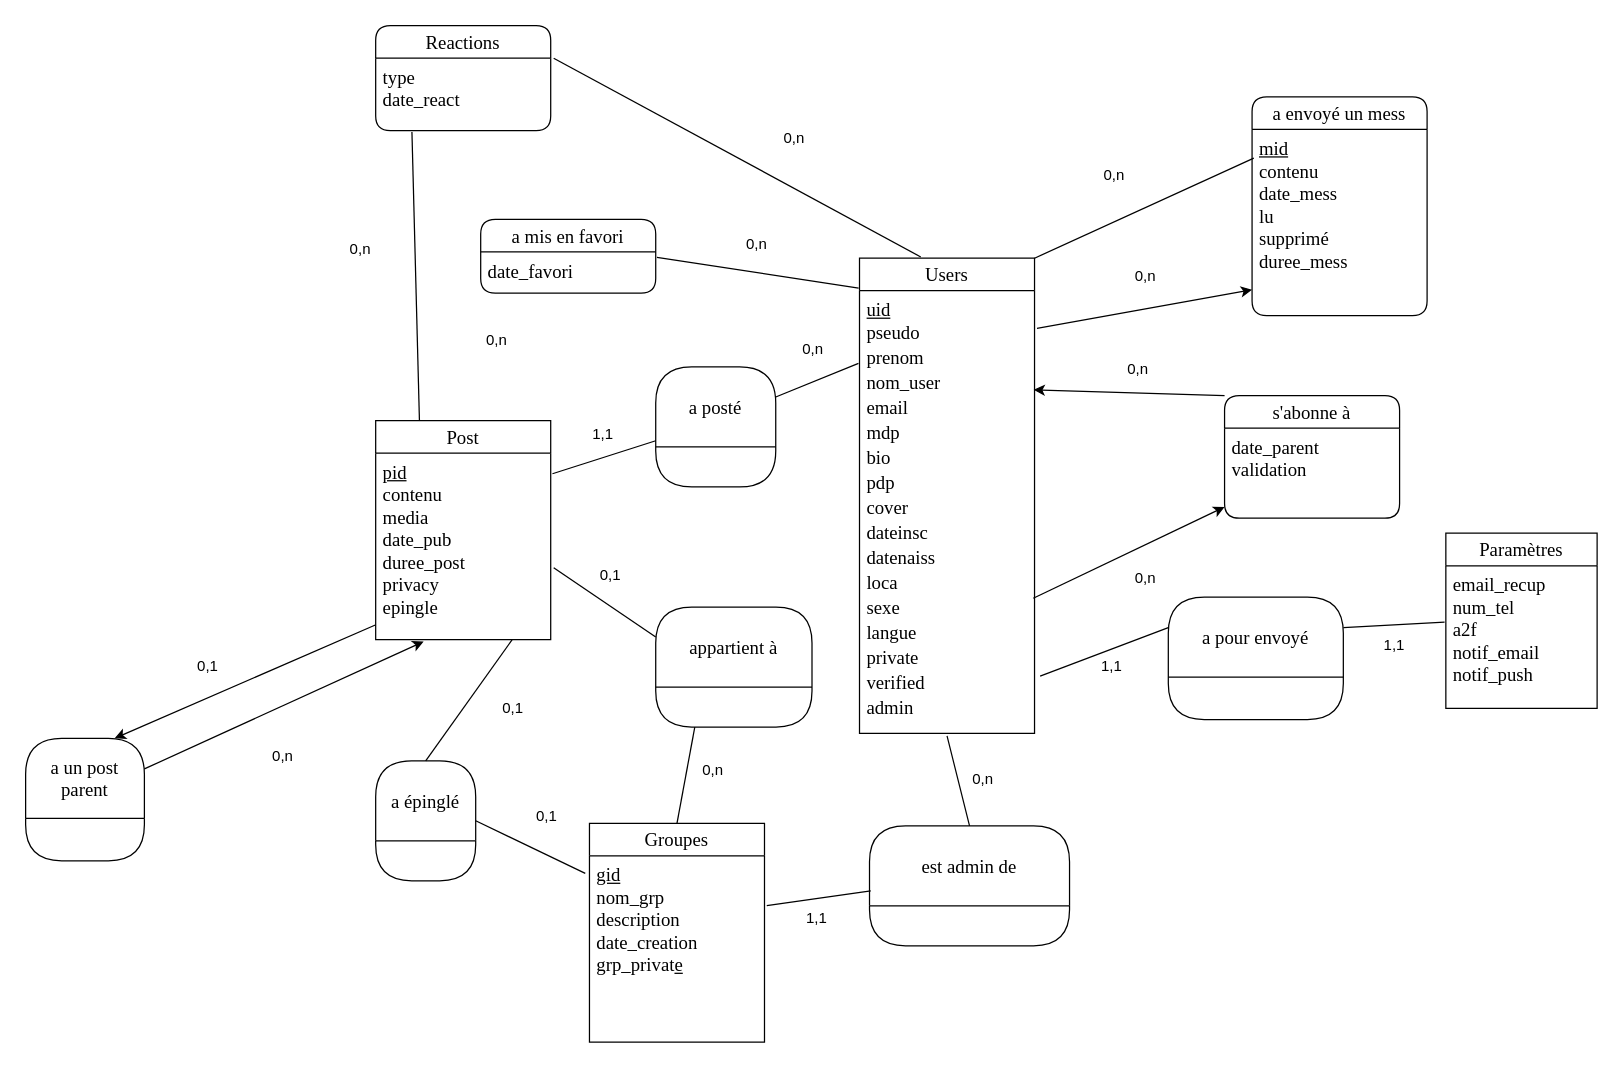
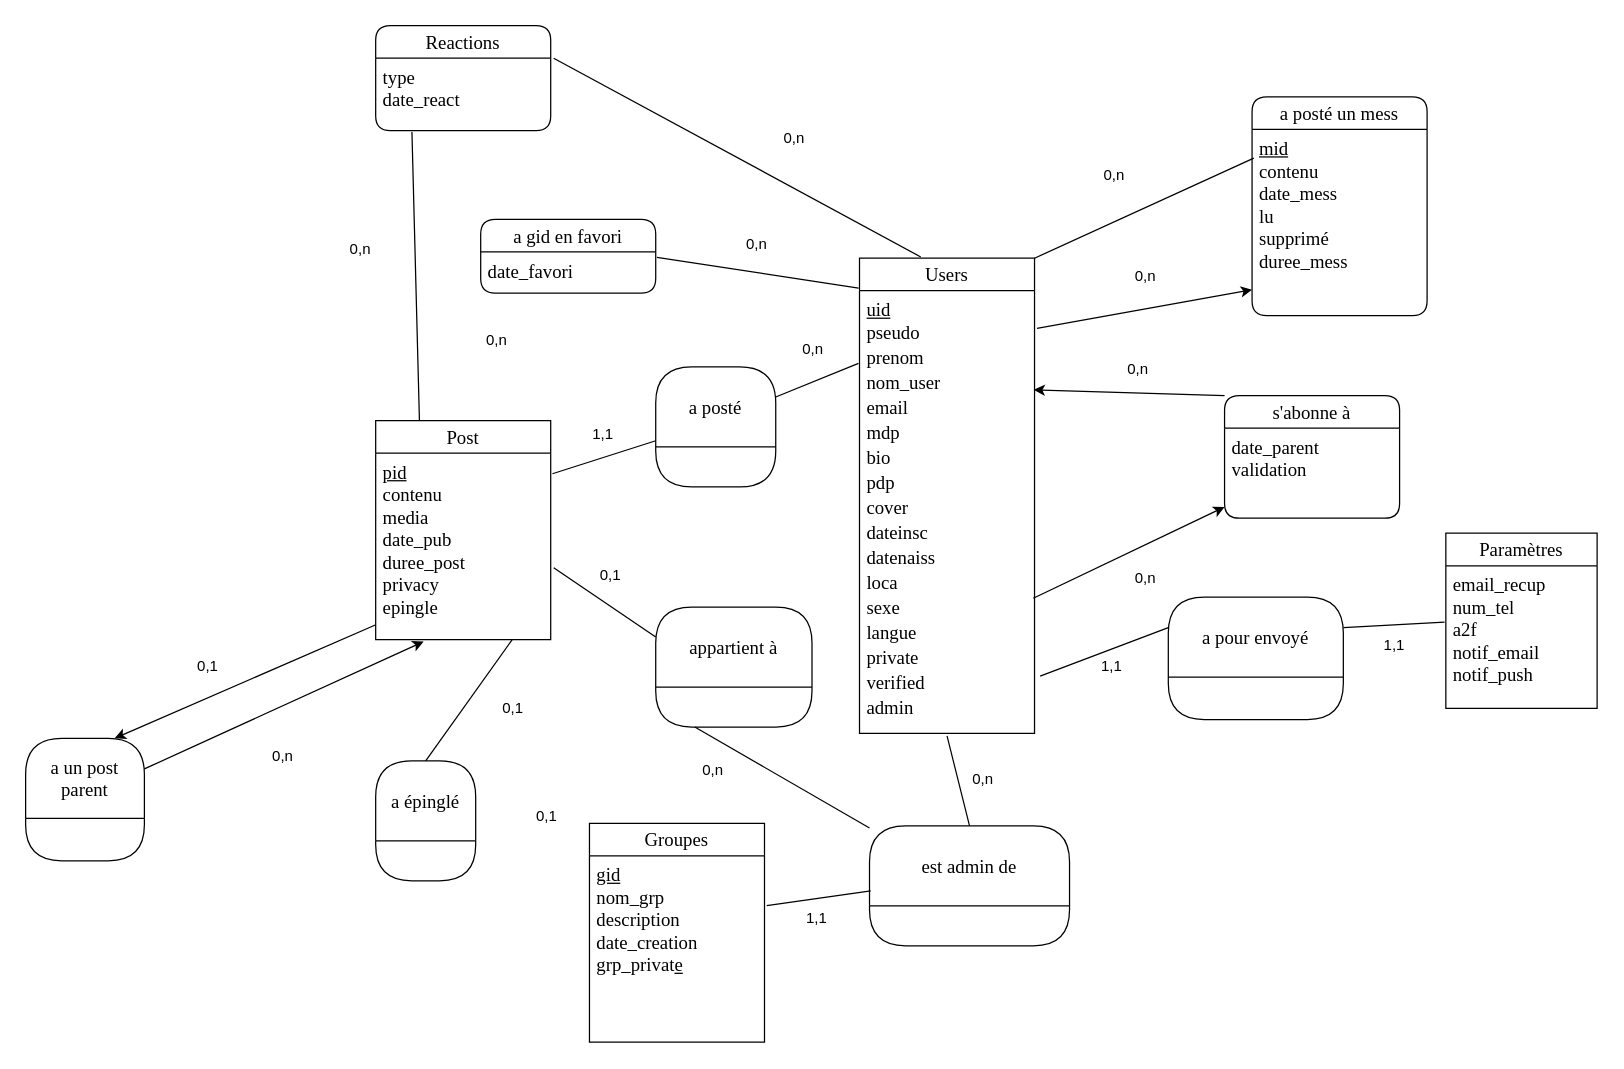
(1339, 113) -> (1339, 113)
(568, 236) -> (568, 236)
(686, 774) -> (782, 777)
(531, 847) -> none
